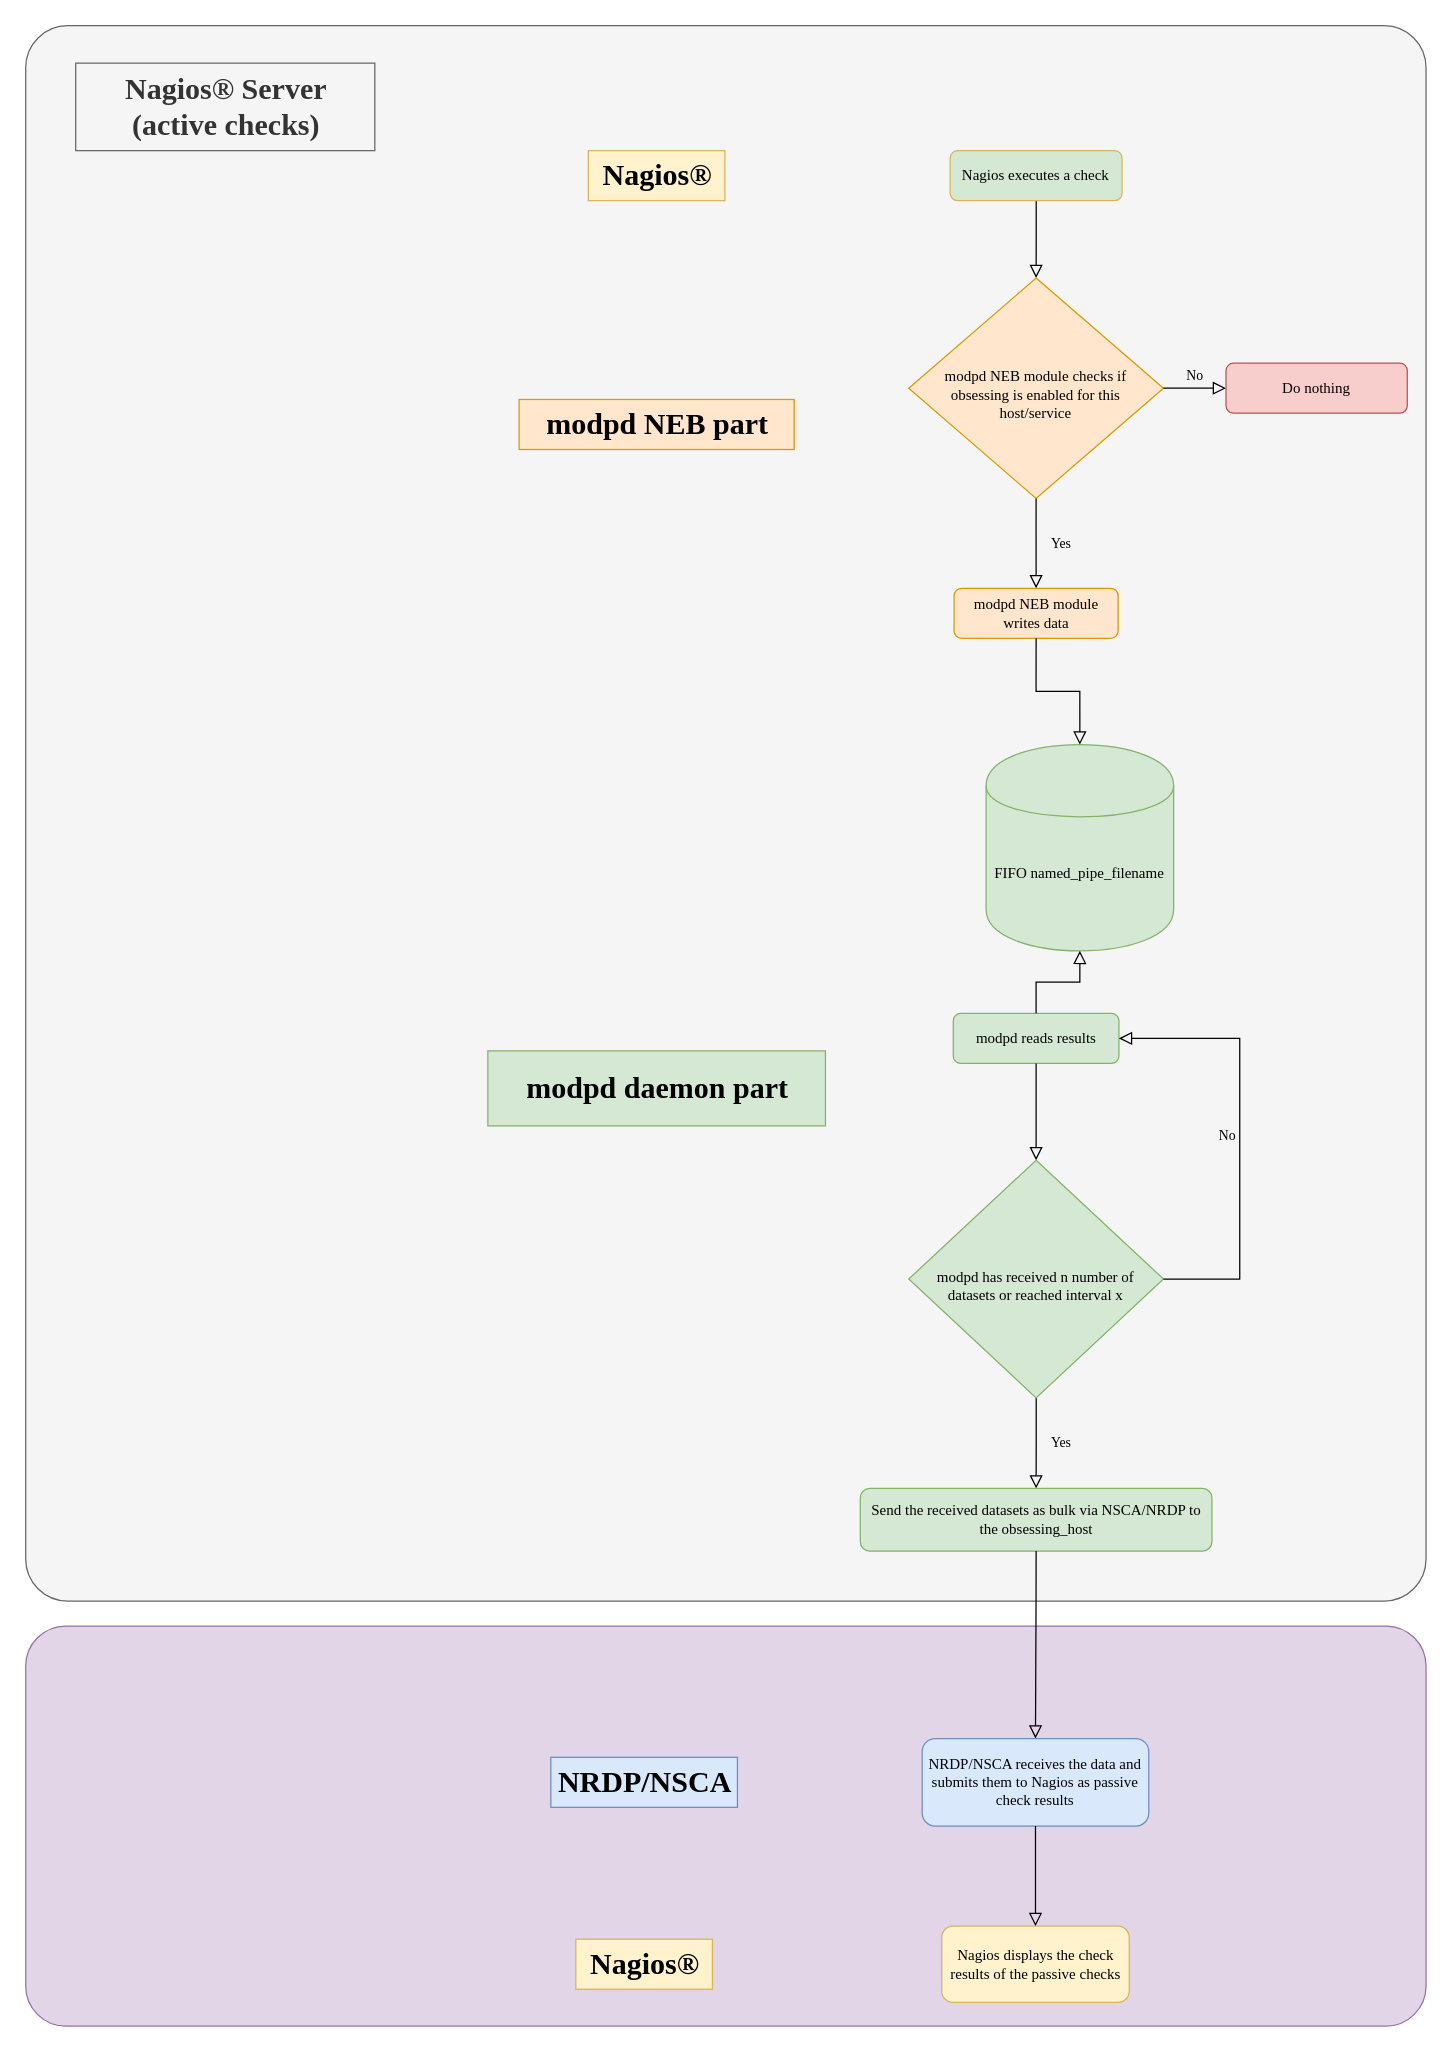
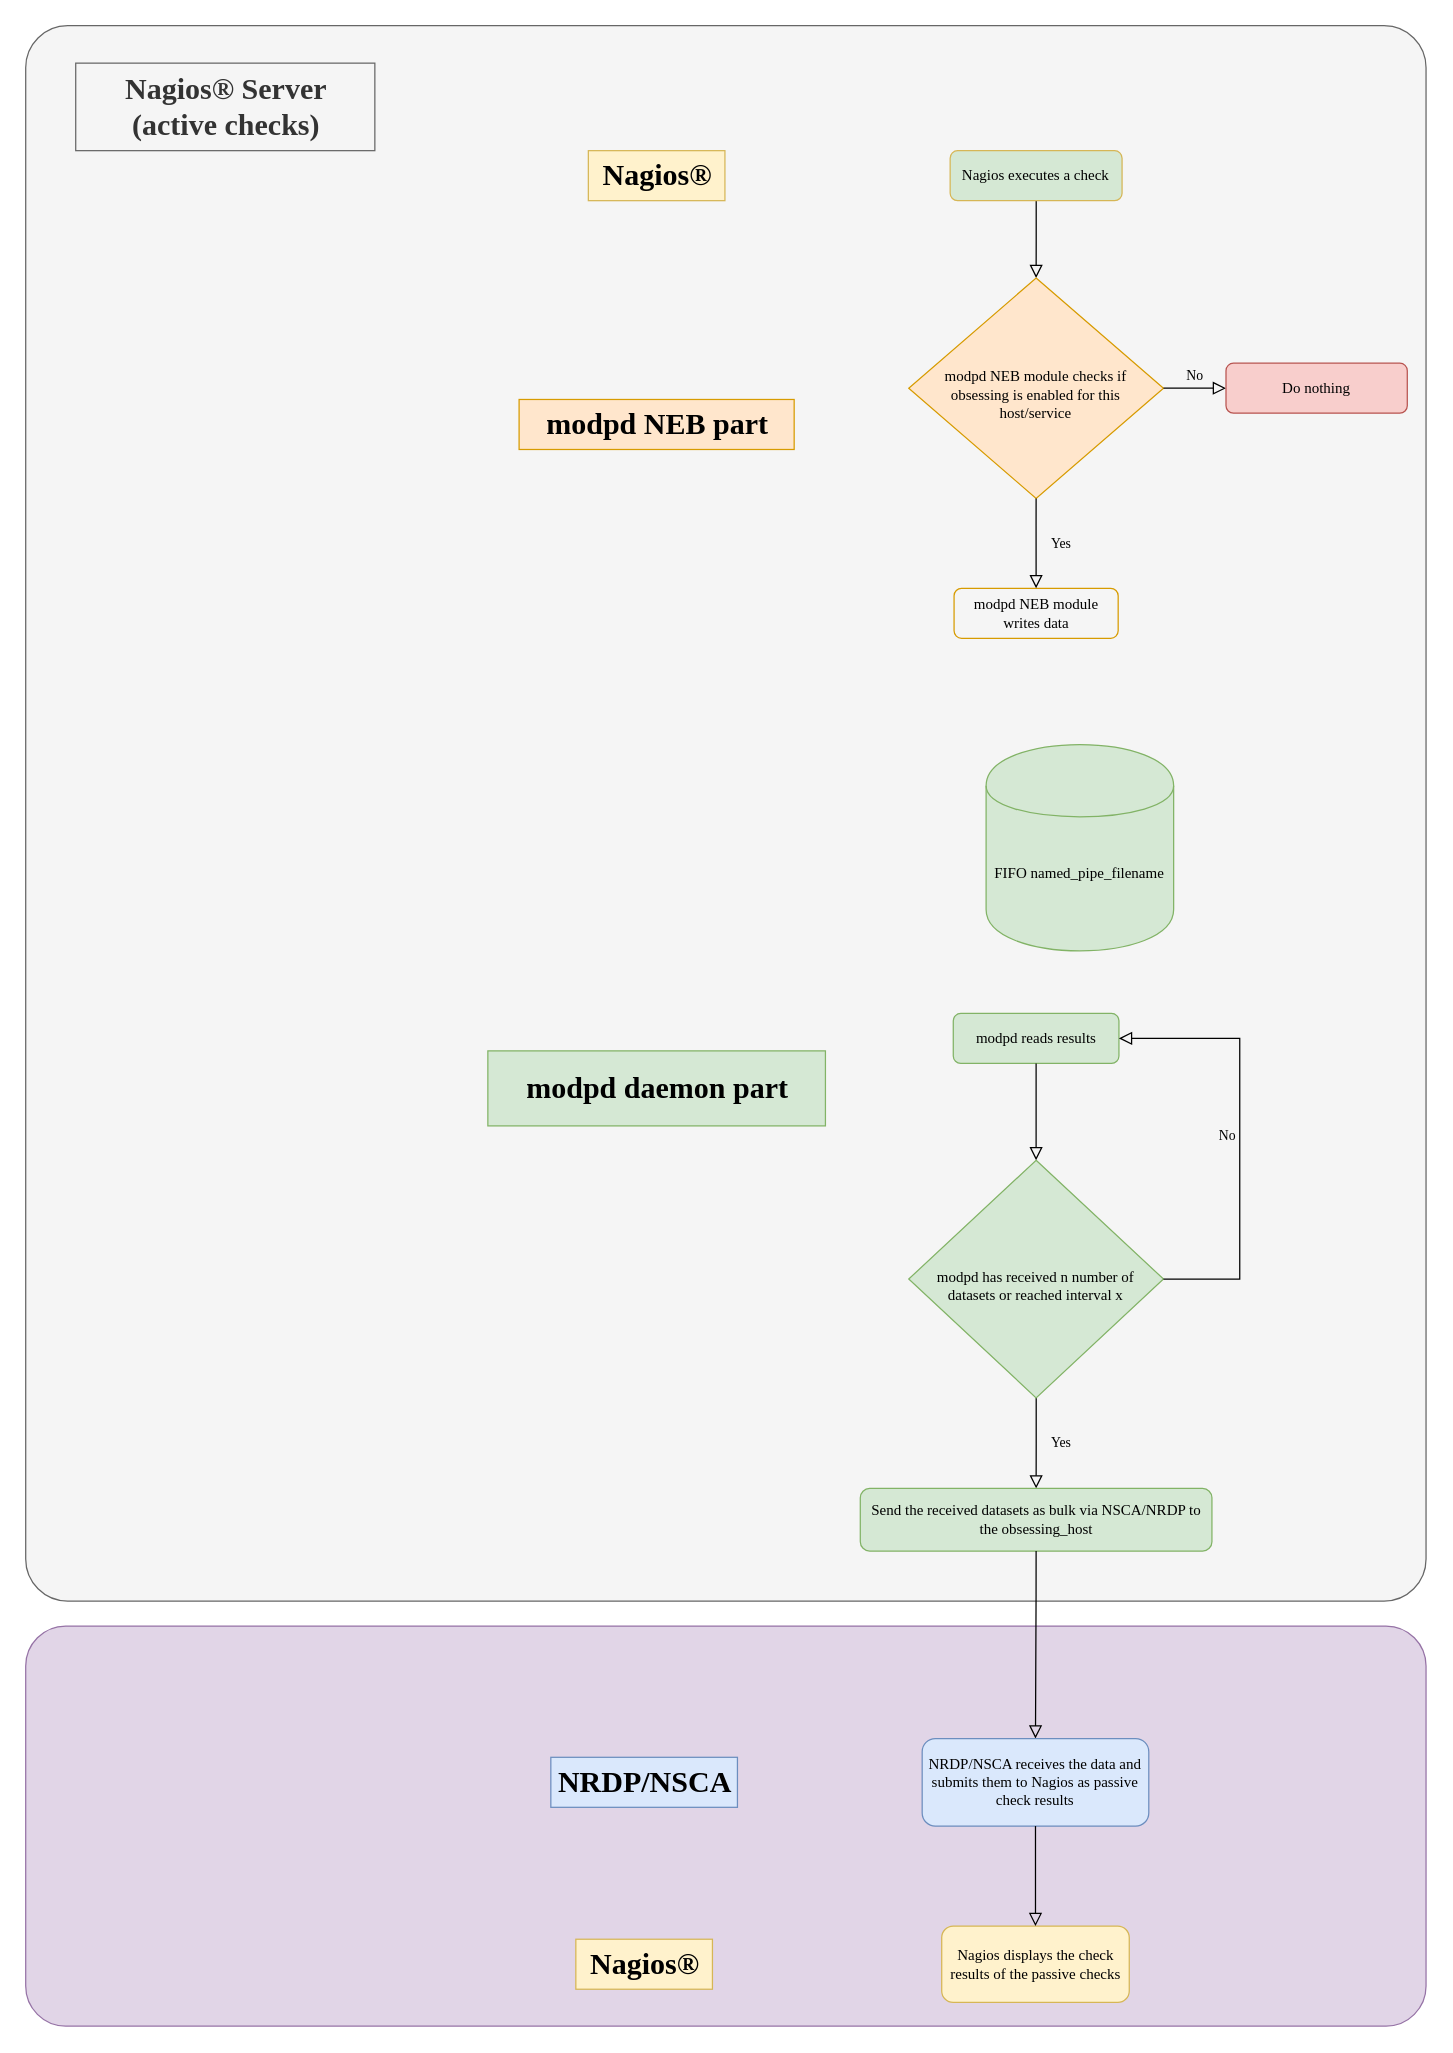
(1036, 613) -> (1036, 613)
(1051, 691) -> none
(1051, 982) -> none
